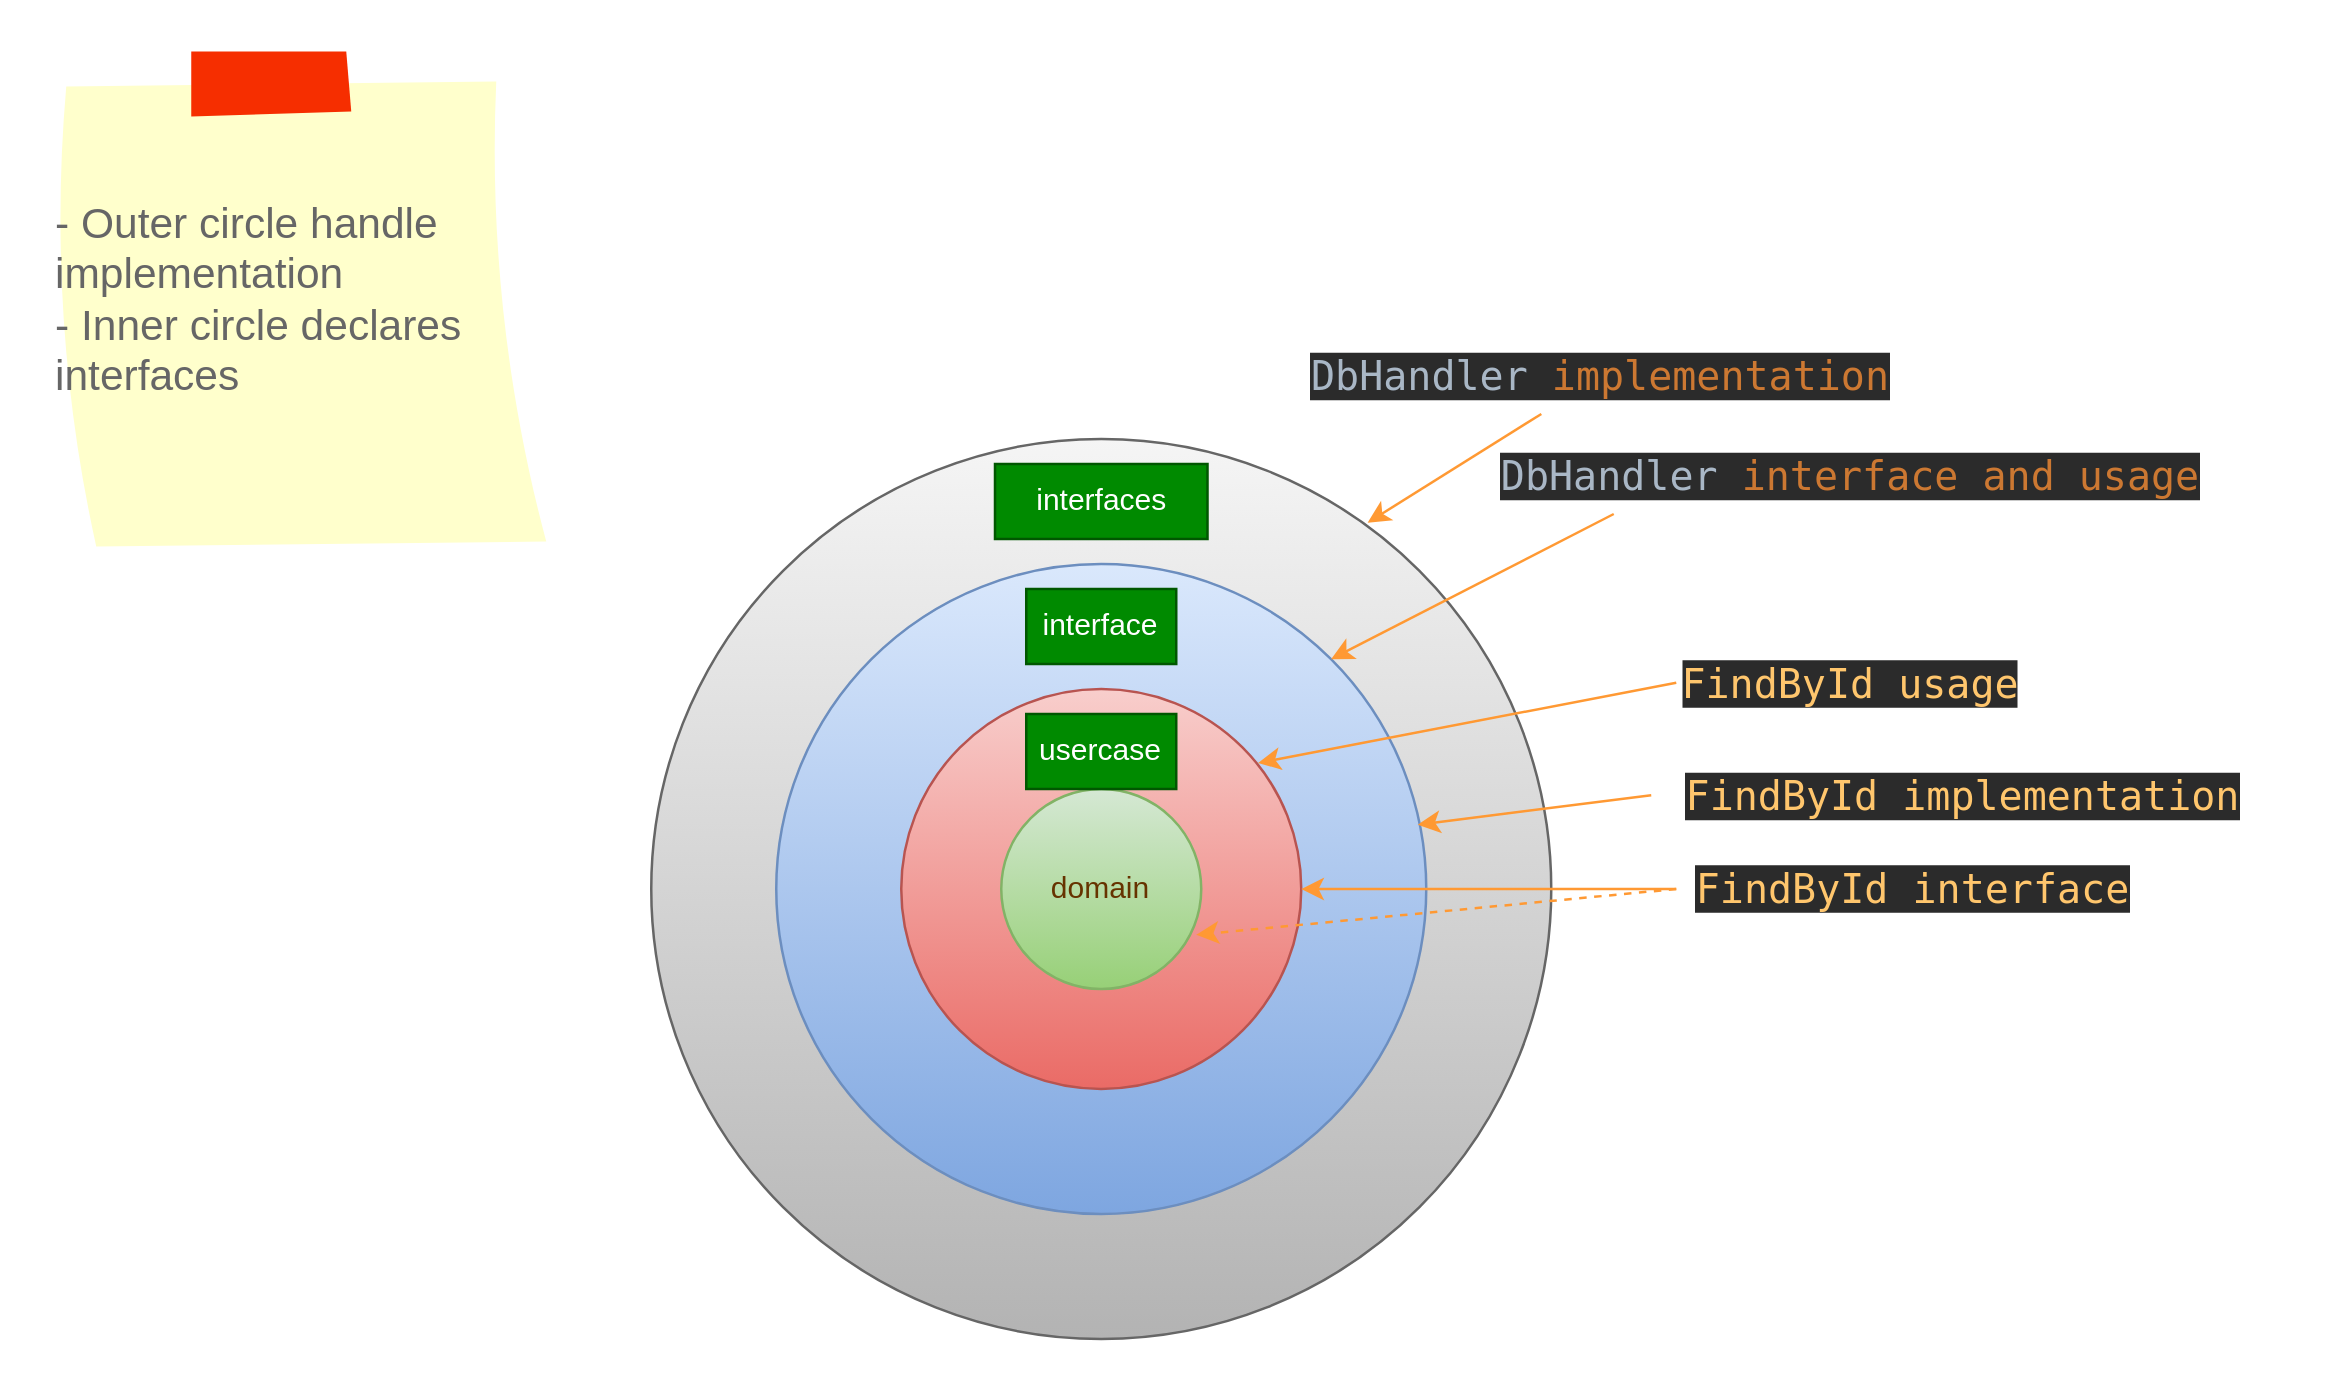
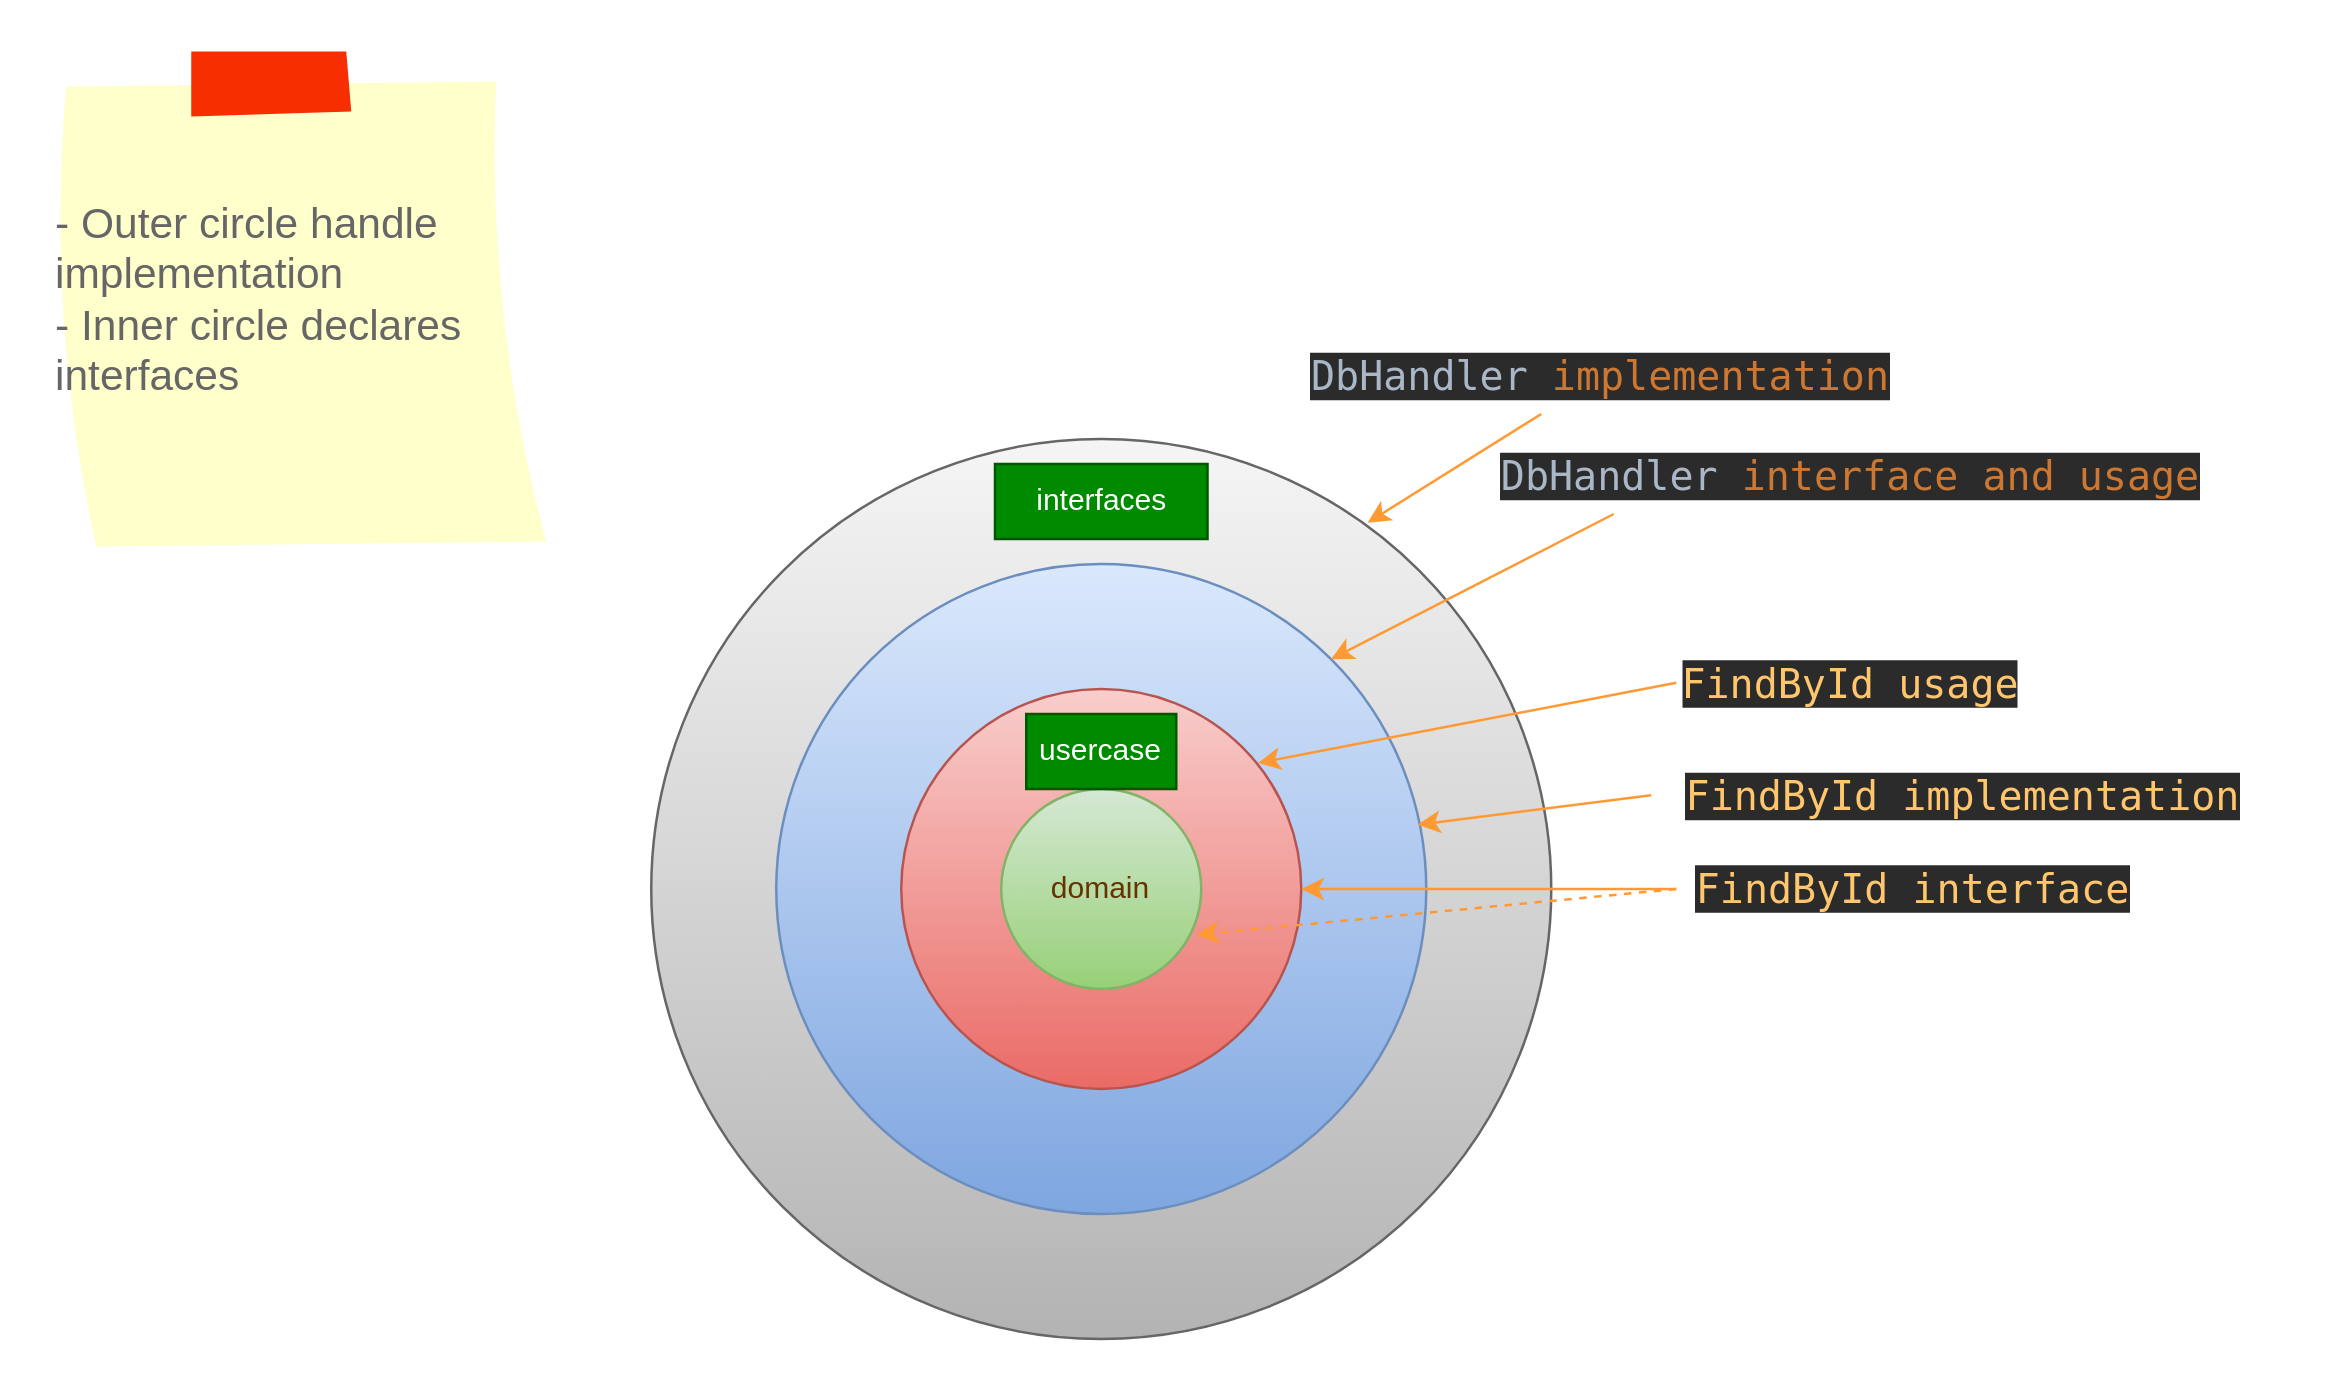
(1101, 626) -> none
